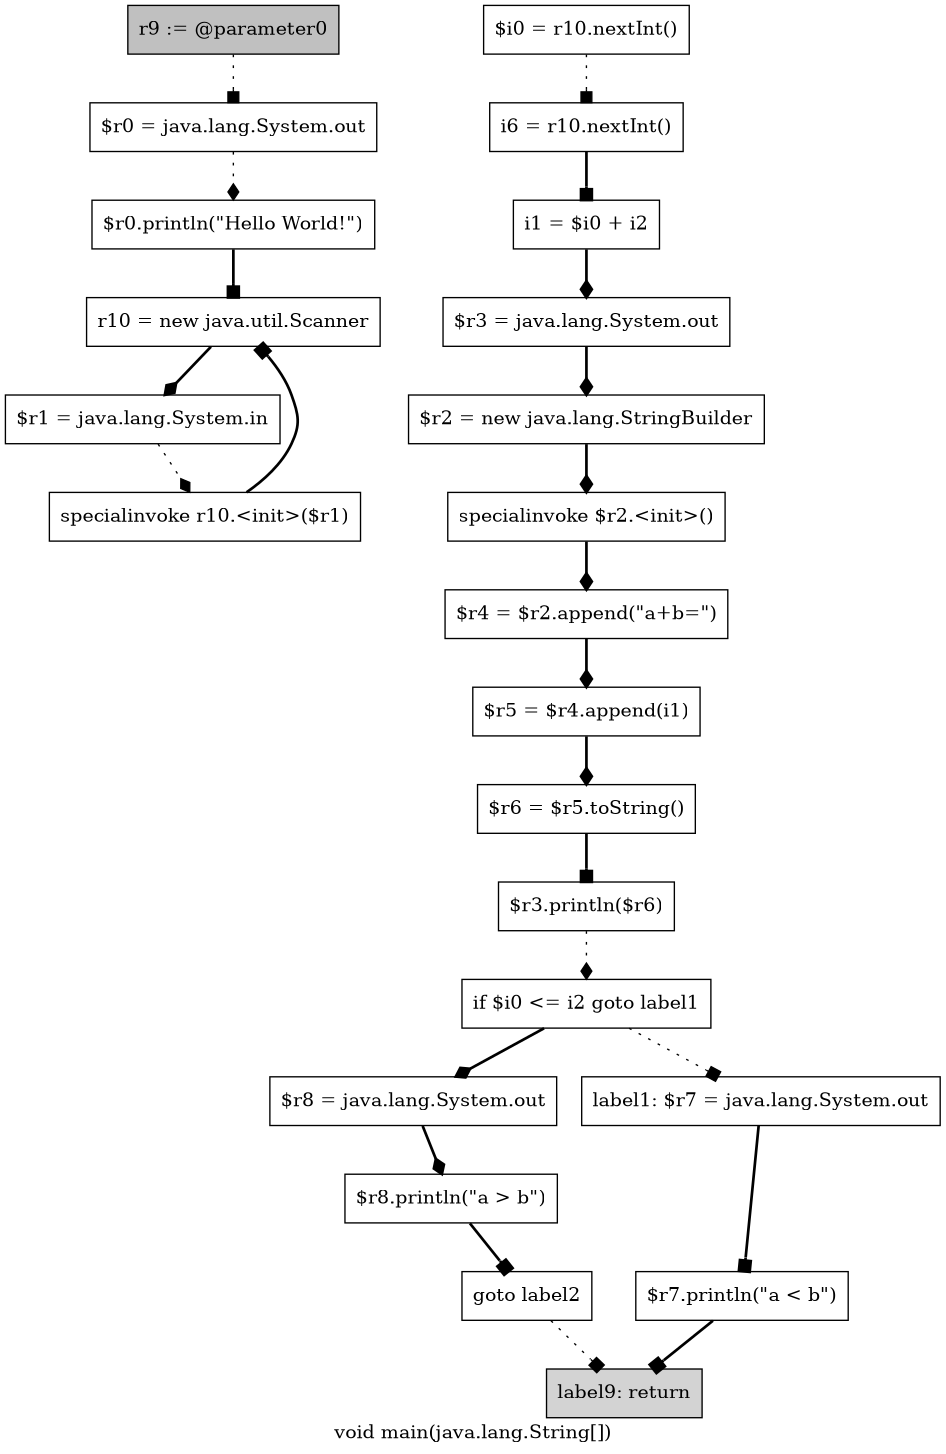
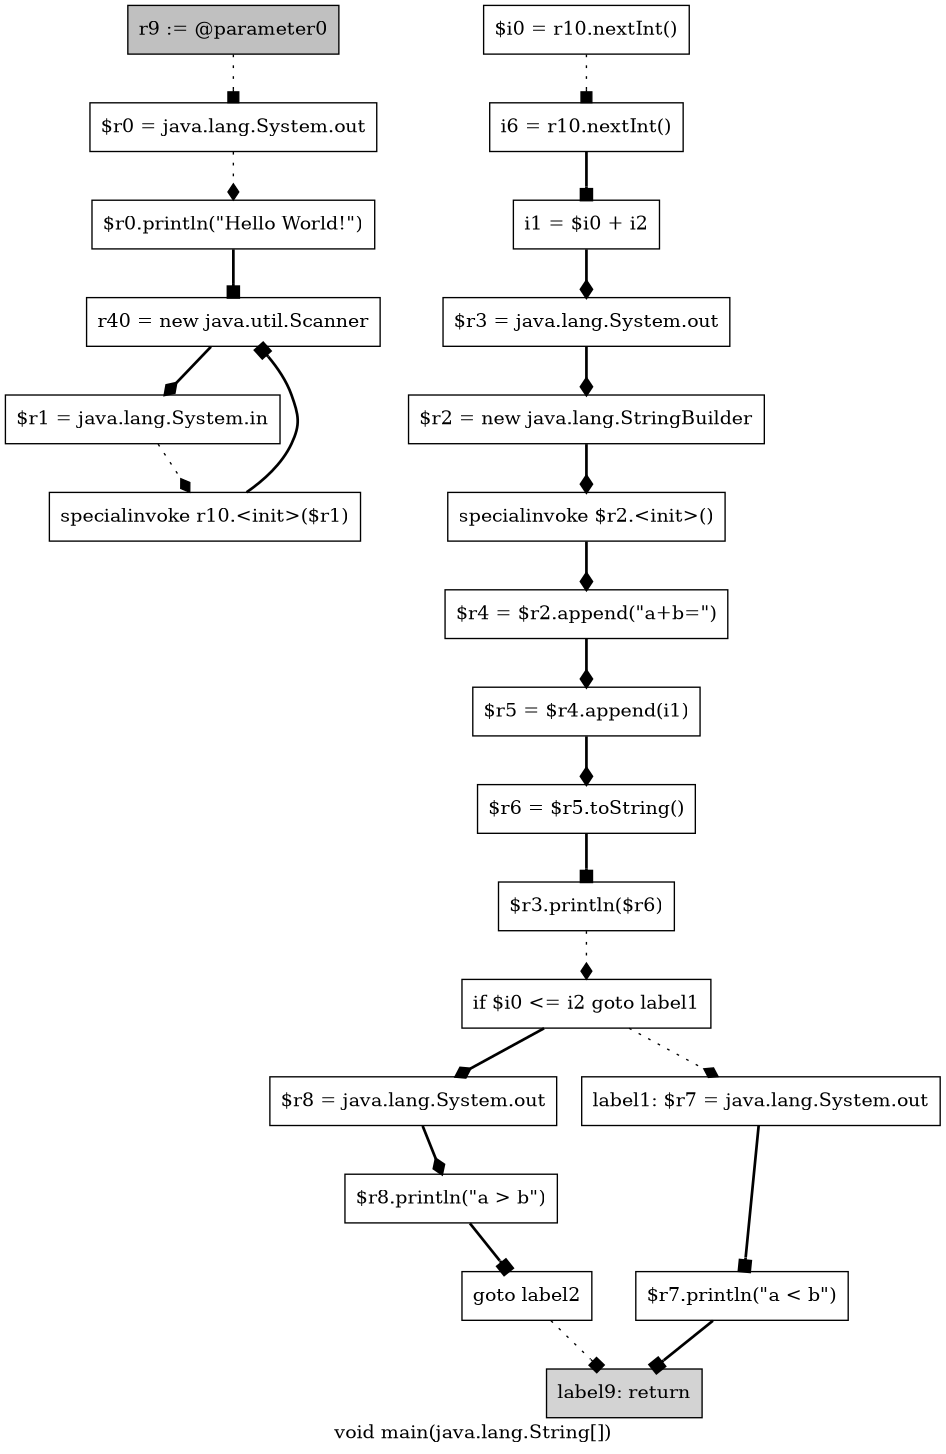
(233, 322) -> (233, 322)
(668, 1049) -> (666, 1048)
